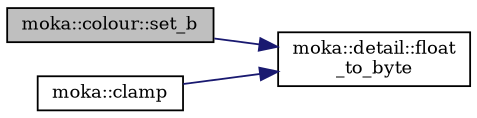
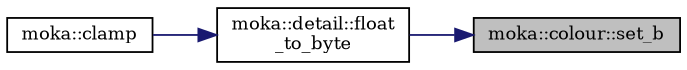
(237, 41) -> (432, 35)
